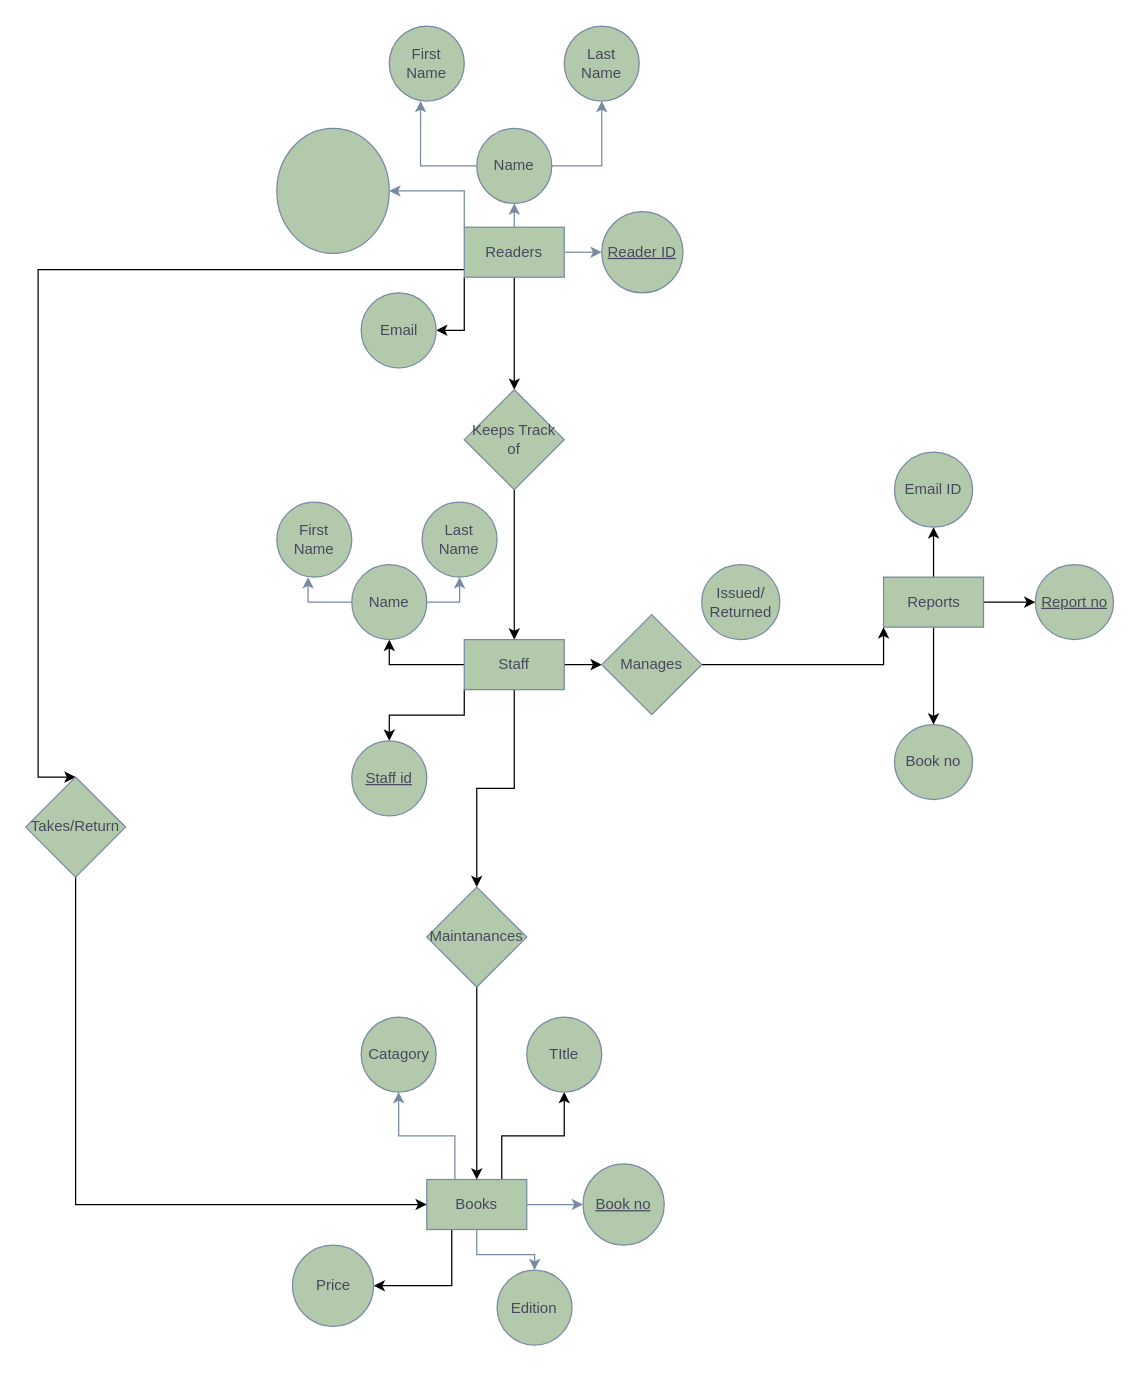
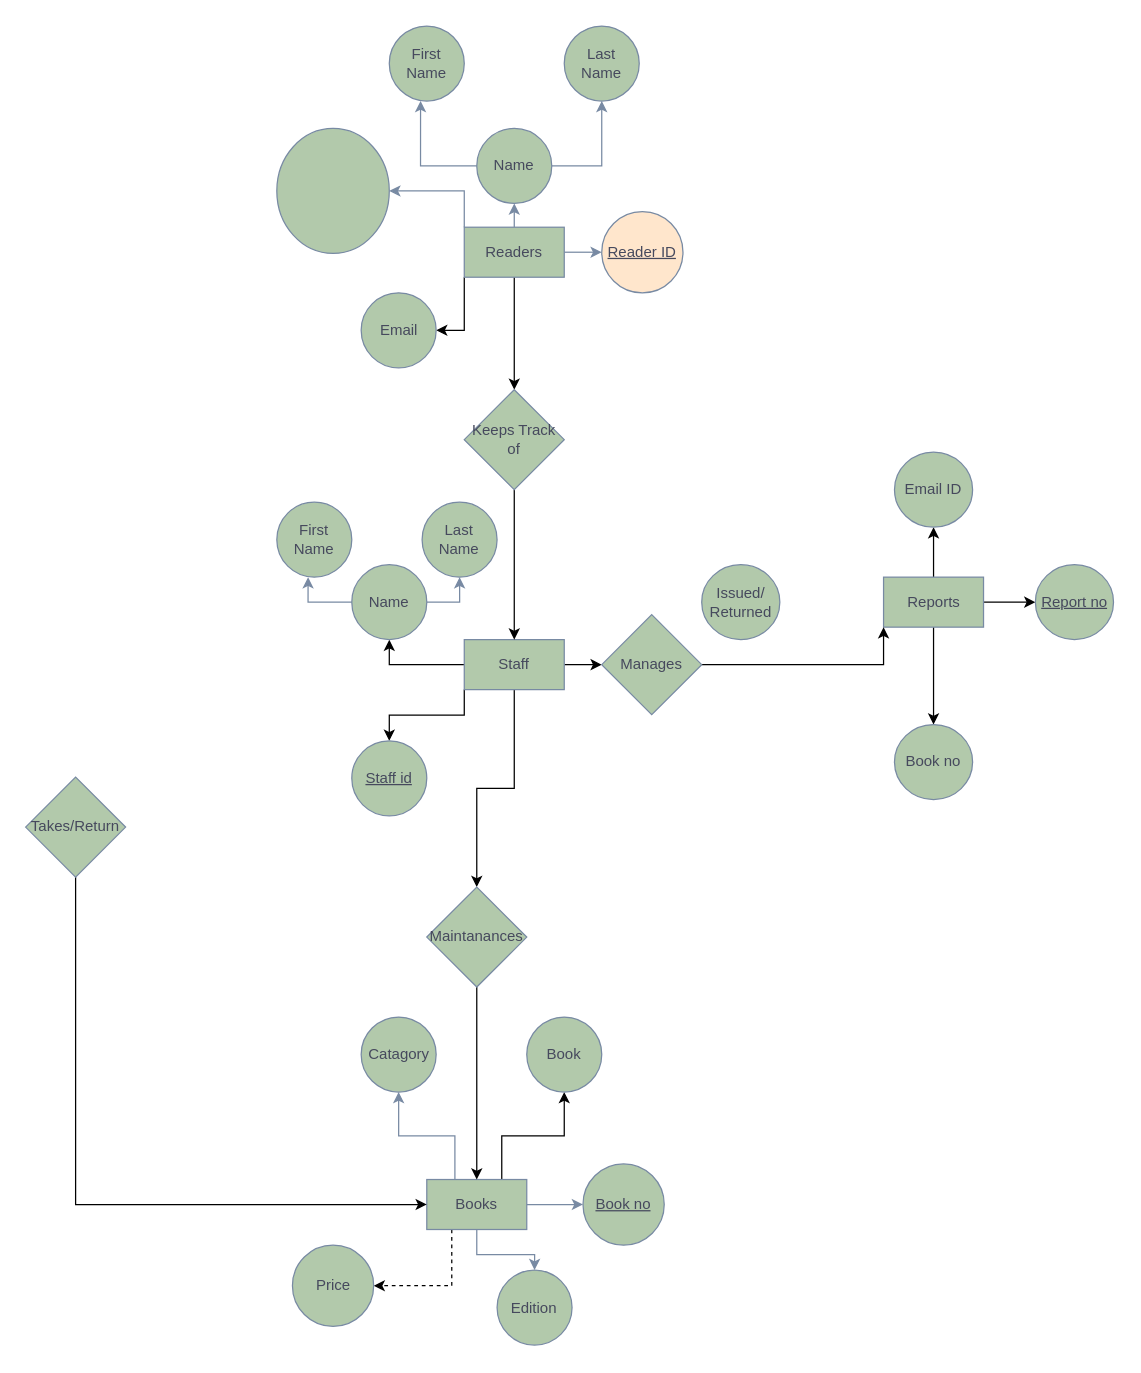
(643, 252) -> (643, 252)
(38, 324) -> none
(564, 1054) -> (564, 1054)
(444, 1286) -> (444, 1286)
